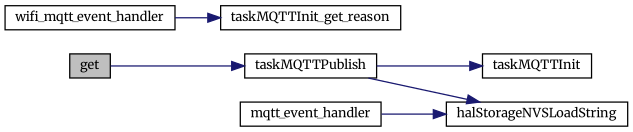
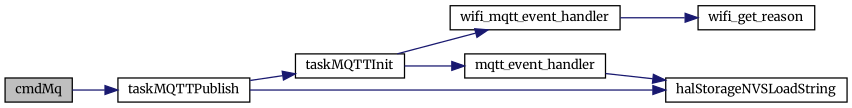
(311, 18) -> (756, 18)
none -> (436, 43)
(90, 66) -> (39, 90)
none -> (428, 66)
